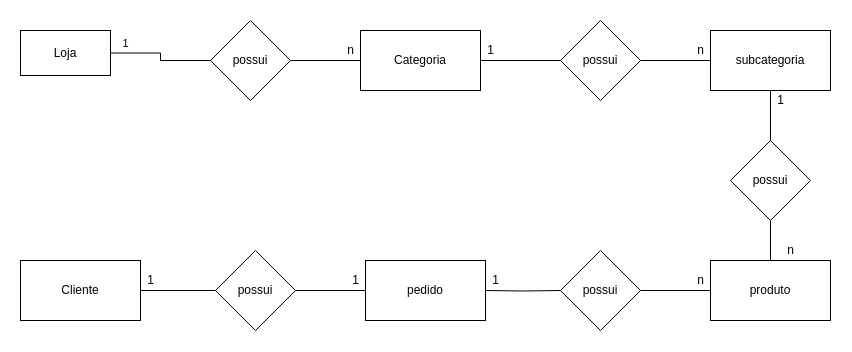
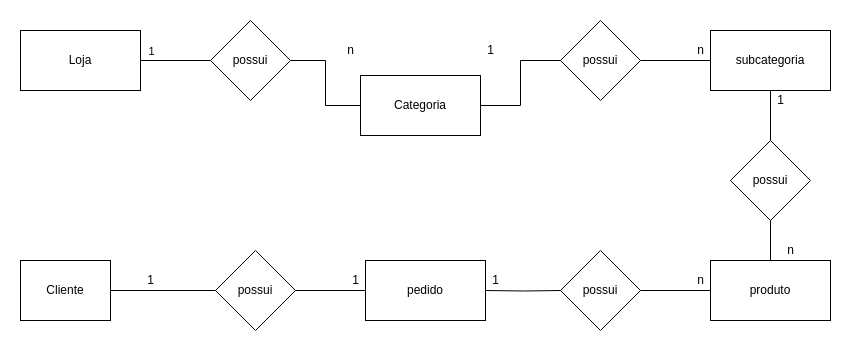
(66, 53) -> (81, 61)
(421, 61) -> (421, 106)
(81, 291) -> (66, 291)
